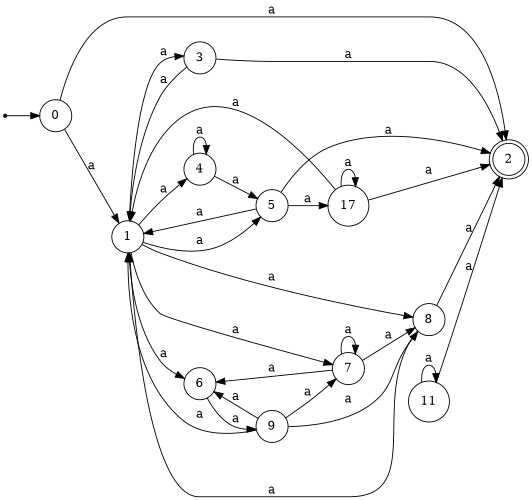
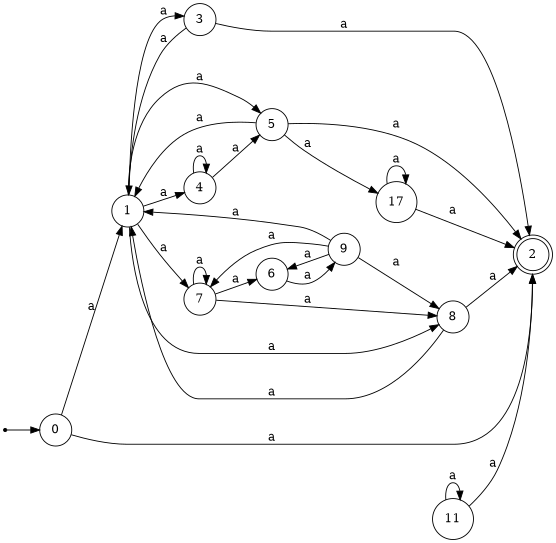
(218, 108) -> none
(142, 326) -> none
